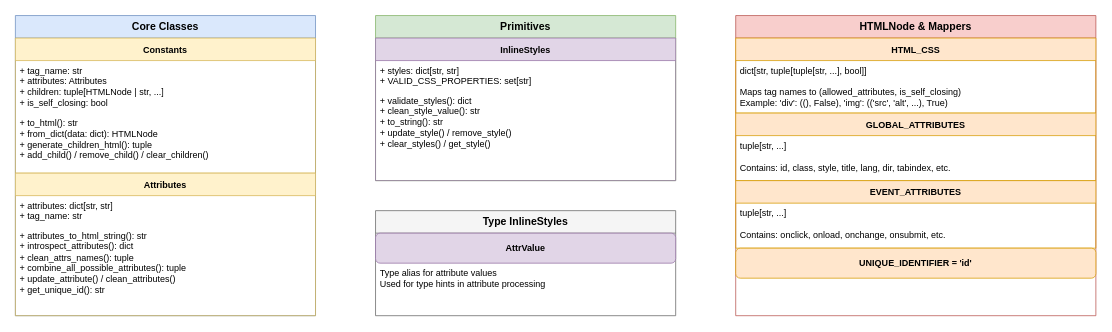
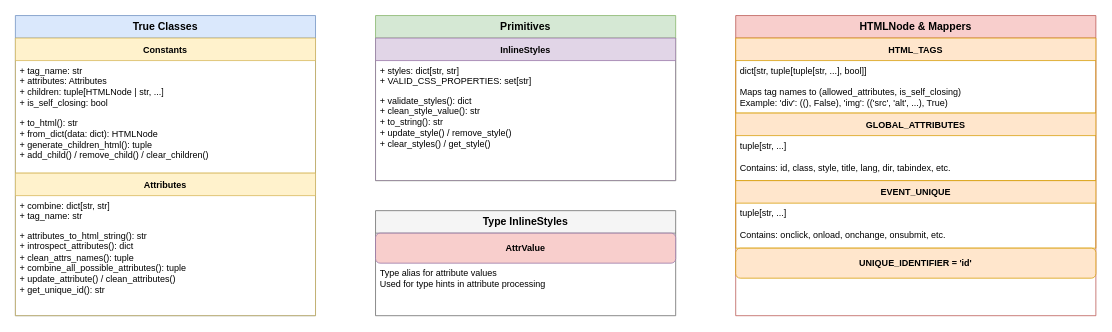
(165, 27) -> (165, 27)
(915, 50) -> (915, 50)
(915, 192) -> (915, 192)
(82, 211) -> (75, 211)
(525, 248) -> (525, 248)
